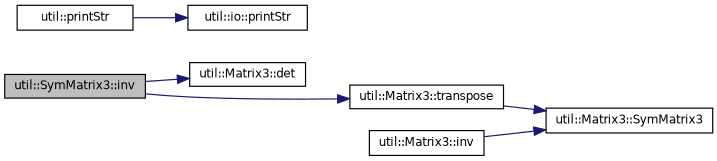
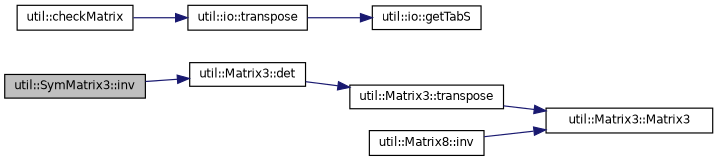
(75, 18) -> (75, 18)
(248, 18) -> (248, 18)
none -> (427, 18)
(241, 99) -> (322, 84)
(629, 121) -> (629, 121)
(427, 143) -> (427, 143)
